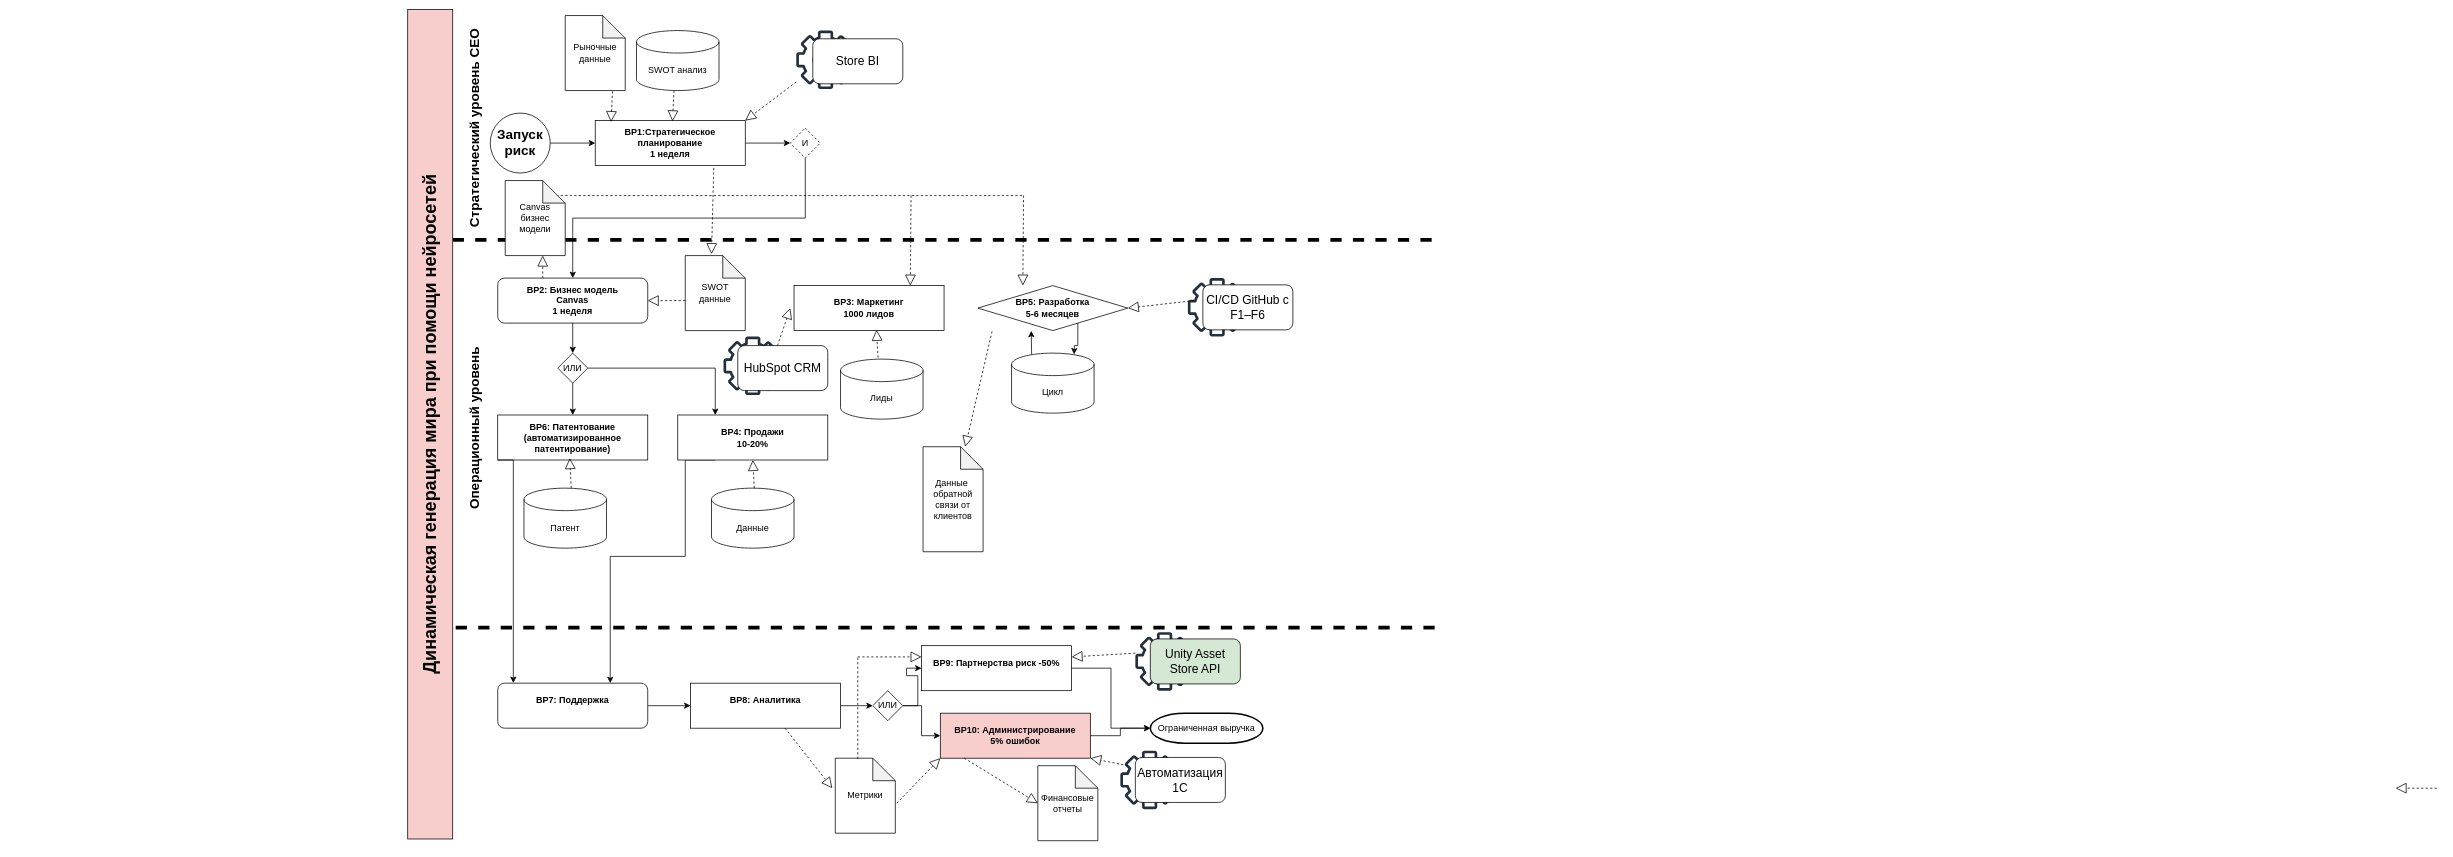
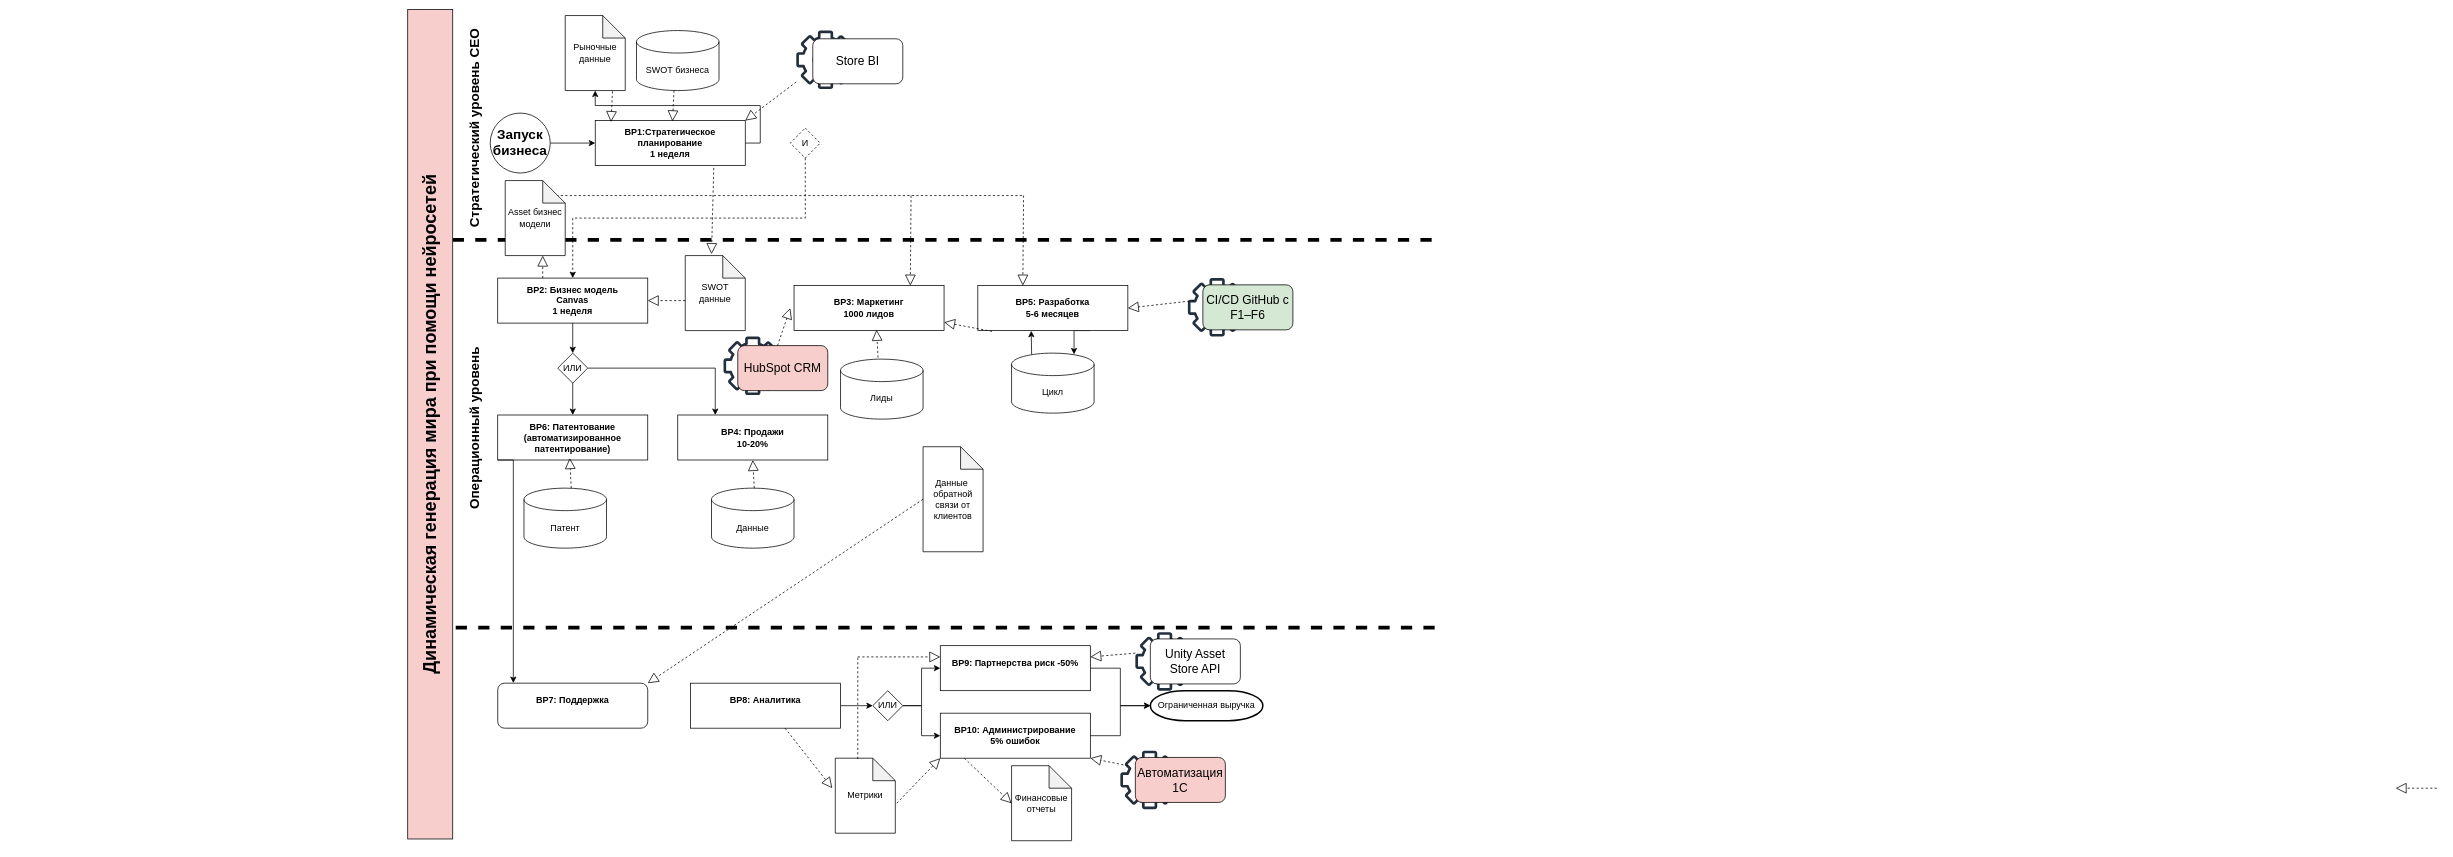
(678, 70) -> (678, 70)
(520, 143) -> (520, 143)
(760, 143) -> (692, 105)
(535, 218) -> (535, 218)
(692, 218) -> (692, 218)
(573, 300) -> (573, 300)
(1248, 307) -> (1248, 307)
(1053, 308) -> (1053, 308)
(783, 368) -> (783, 368)
(980, 383) -> (973, 328)
(636, 556) -> none
none -> (829, 562)
(1195, 661) -> (1195, 661)
(996, 668) -> (1015, 668)
(666, 705) -> none
(1206, 728) -> (1206, 705)
(1015, 735) -> (1015, 735)
(1180, 780) -> (1180, 780)
(1068, 803) -> (1041, 803)
